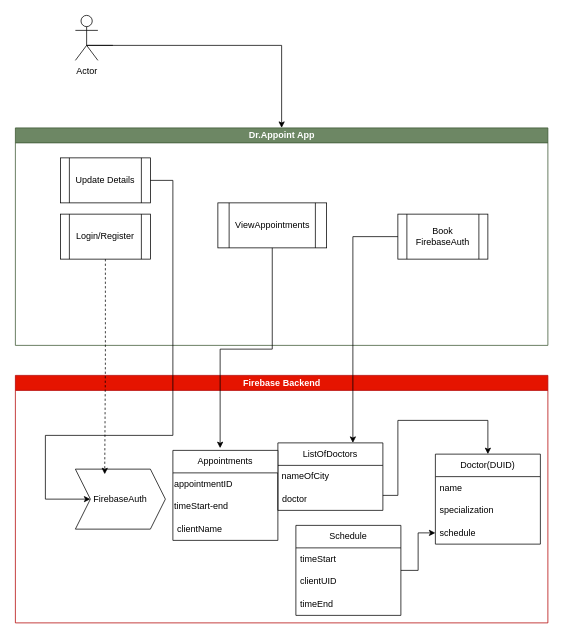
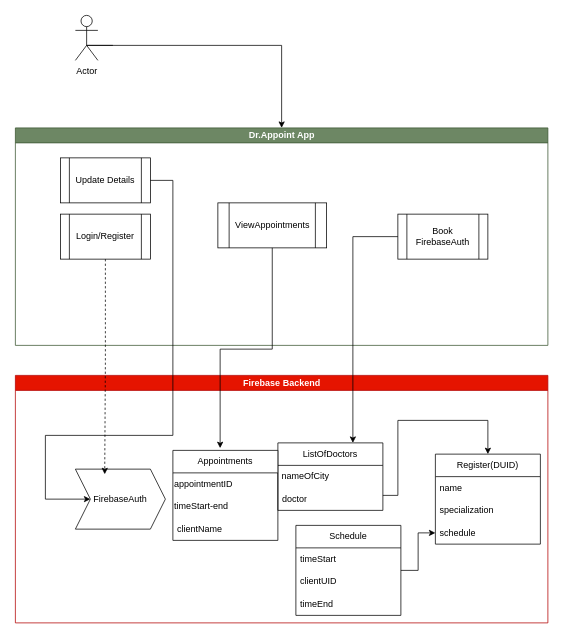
(488, 465) -> (488, 465)
